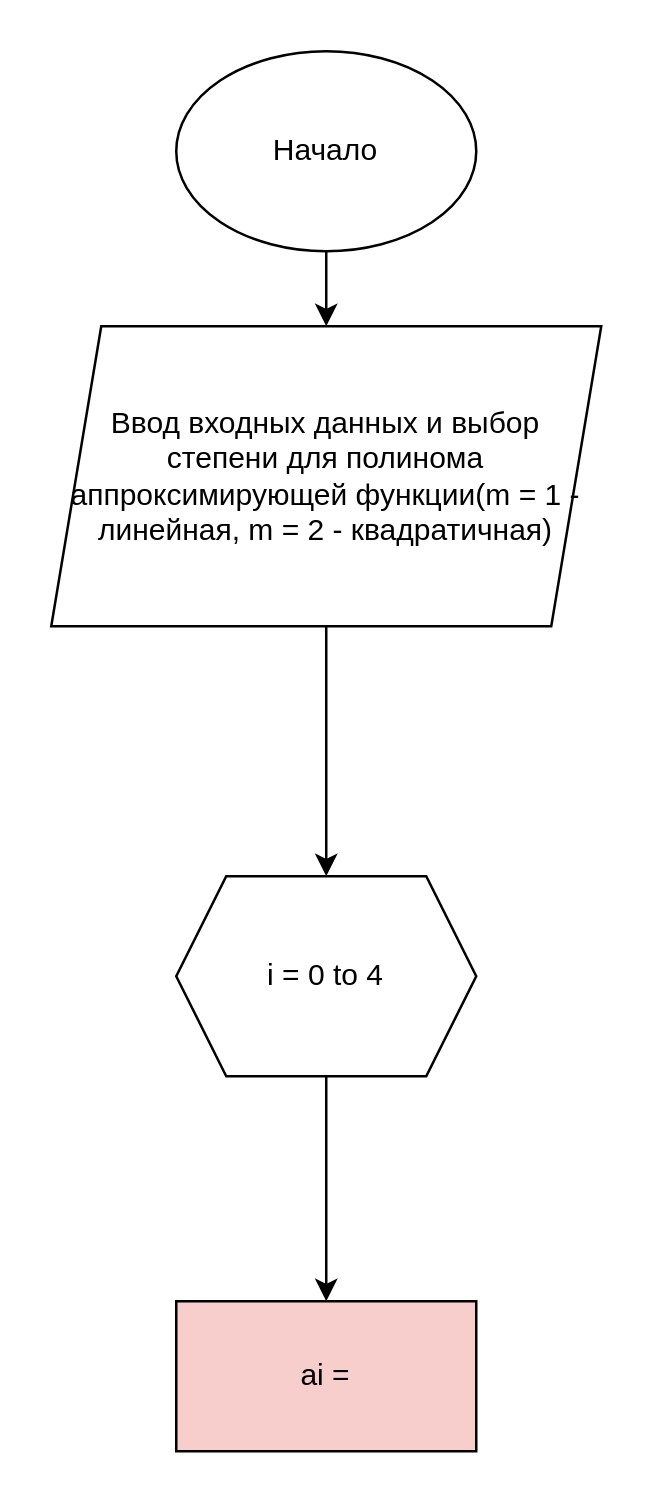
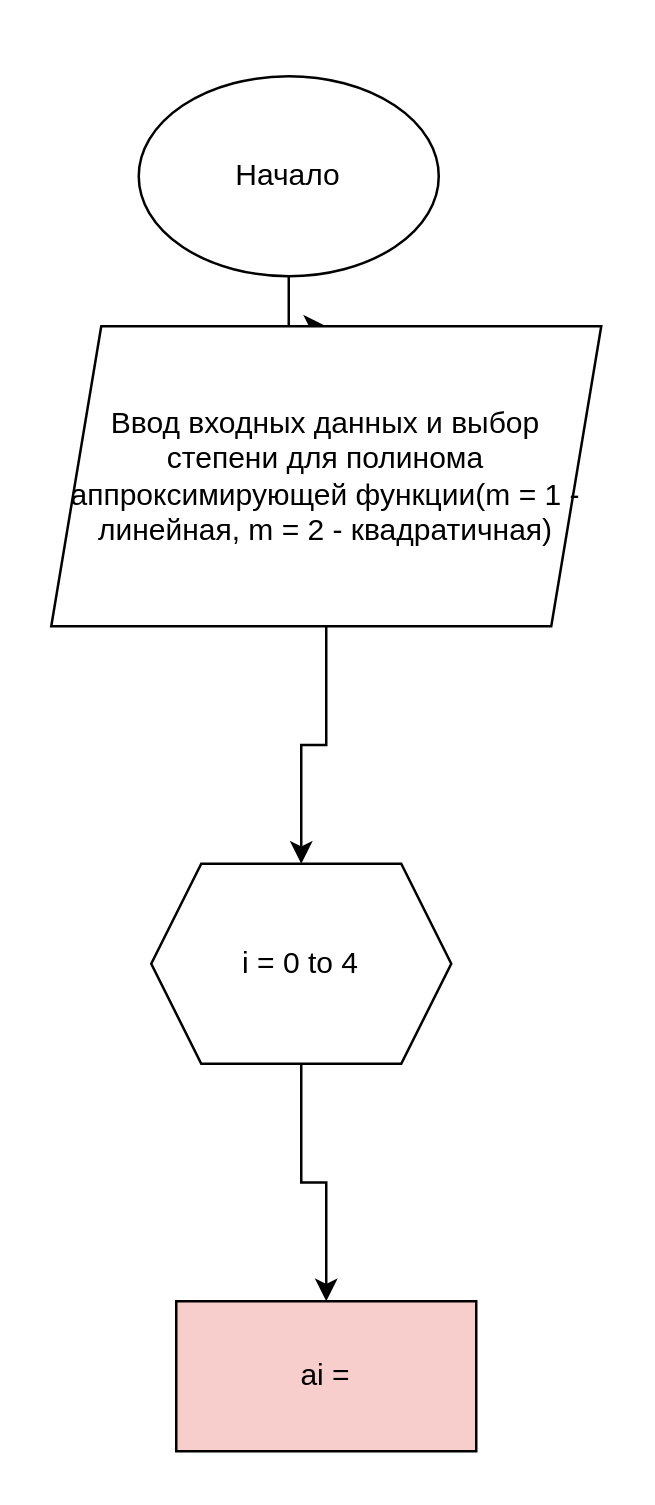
(326, 151) -> (289, 176)
(326, 976) -> (301, 964)
